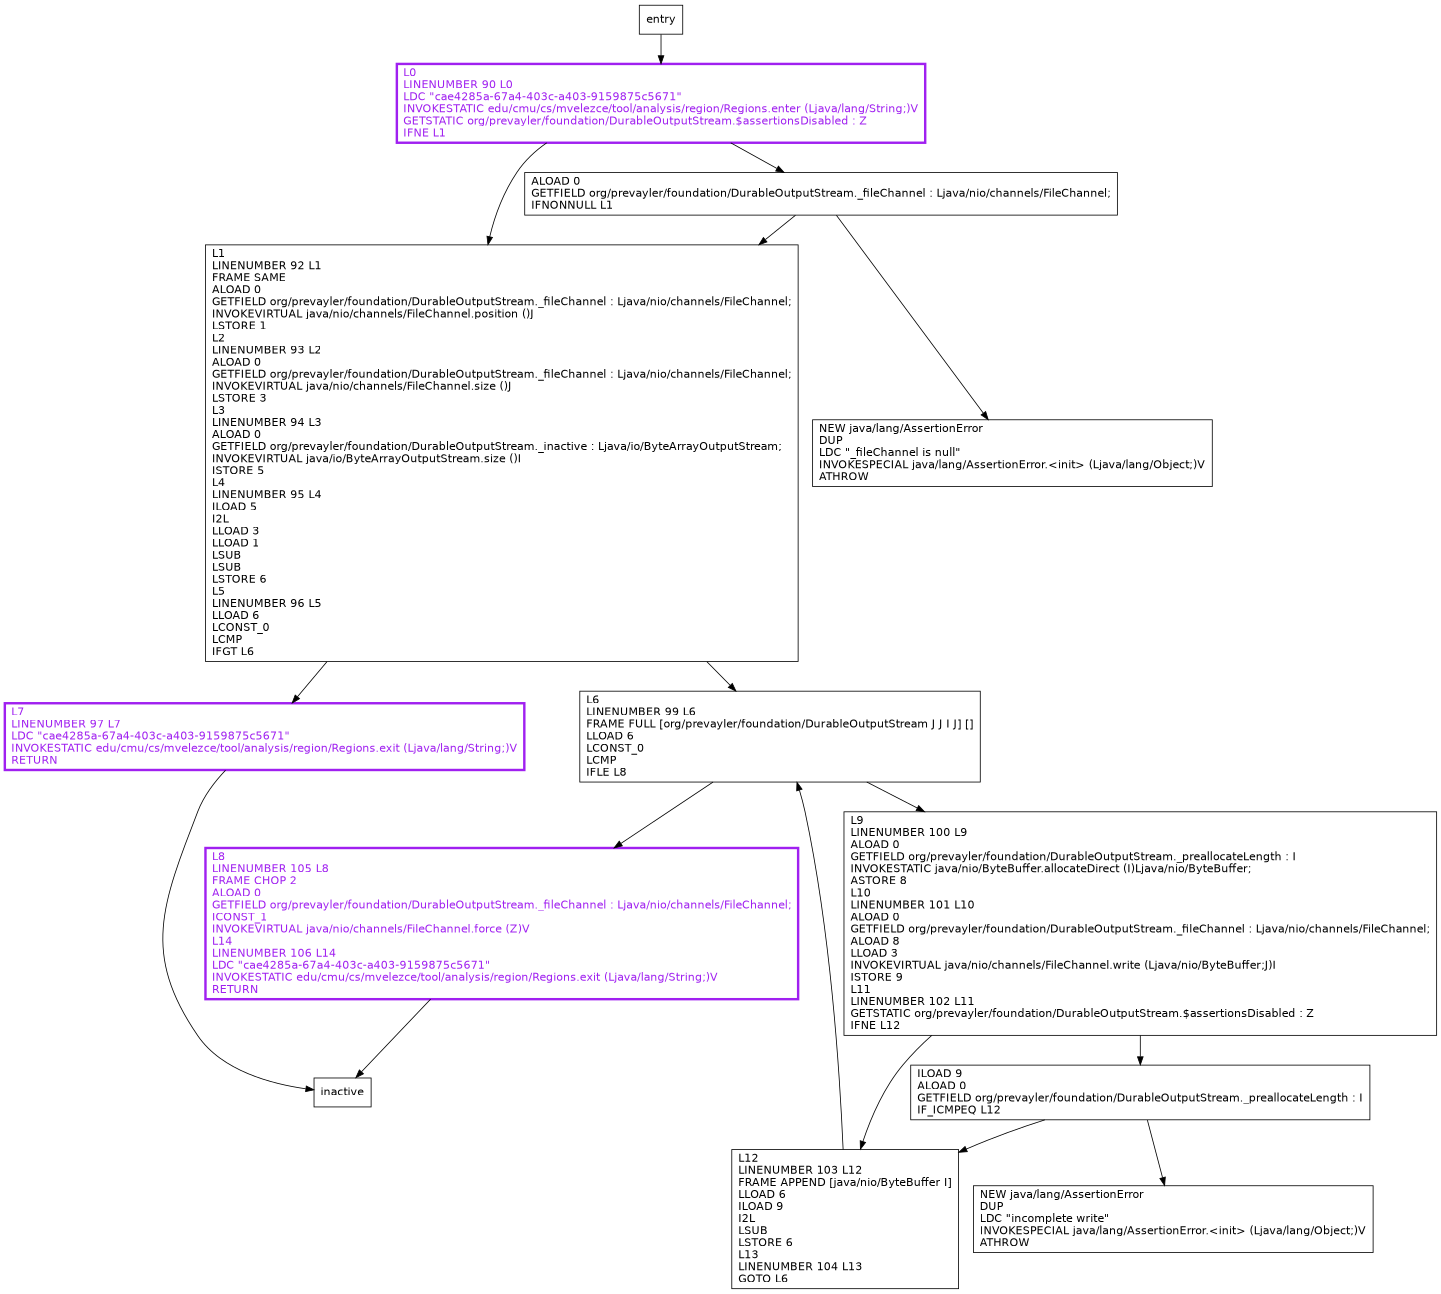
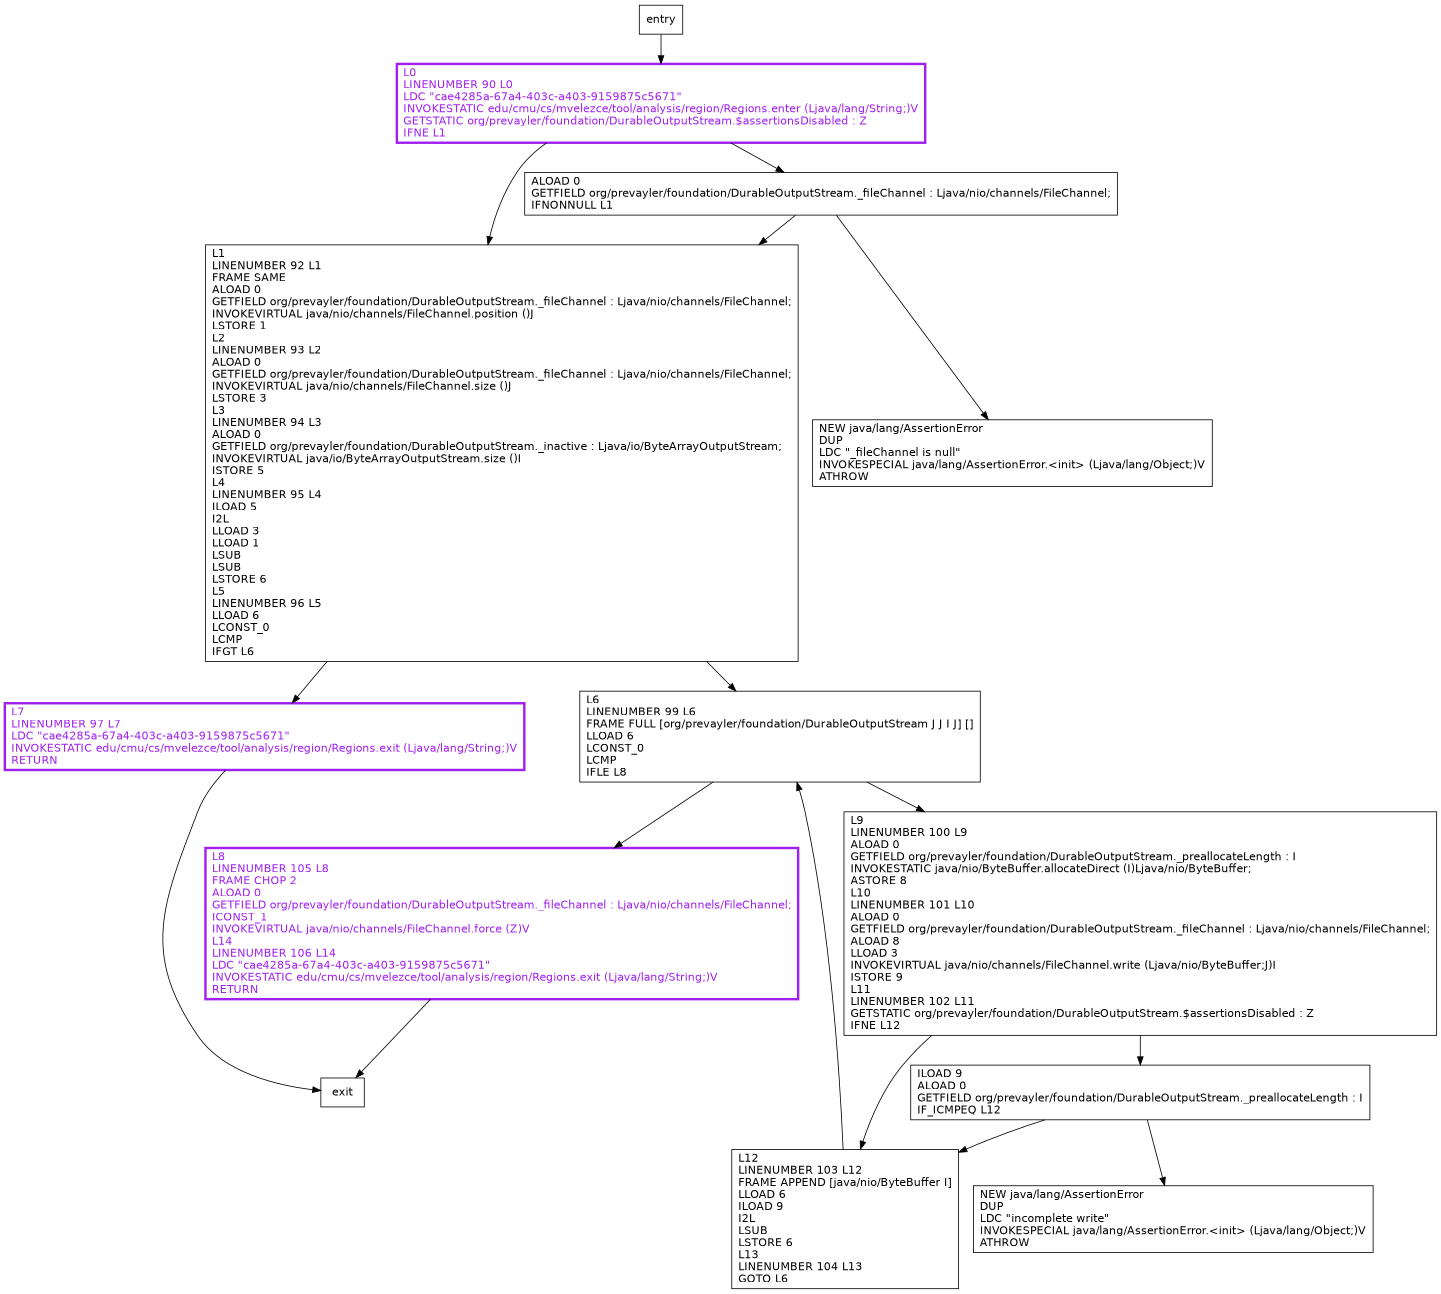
(343, 1092) -> (343, 1092)
